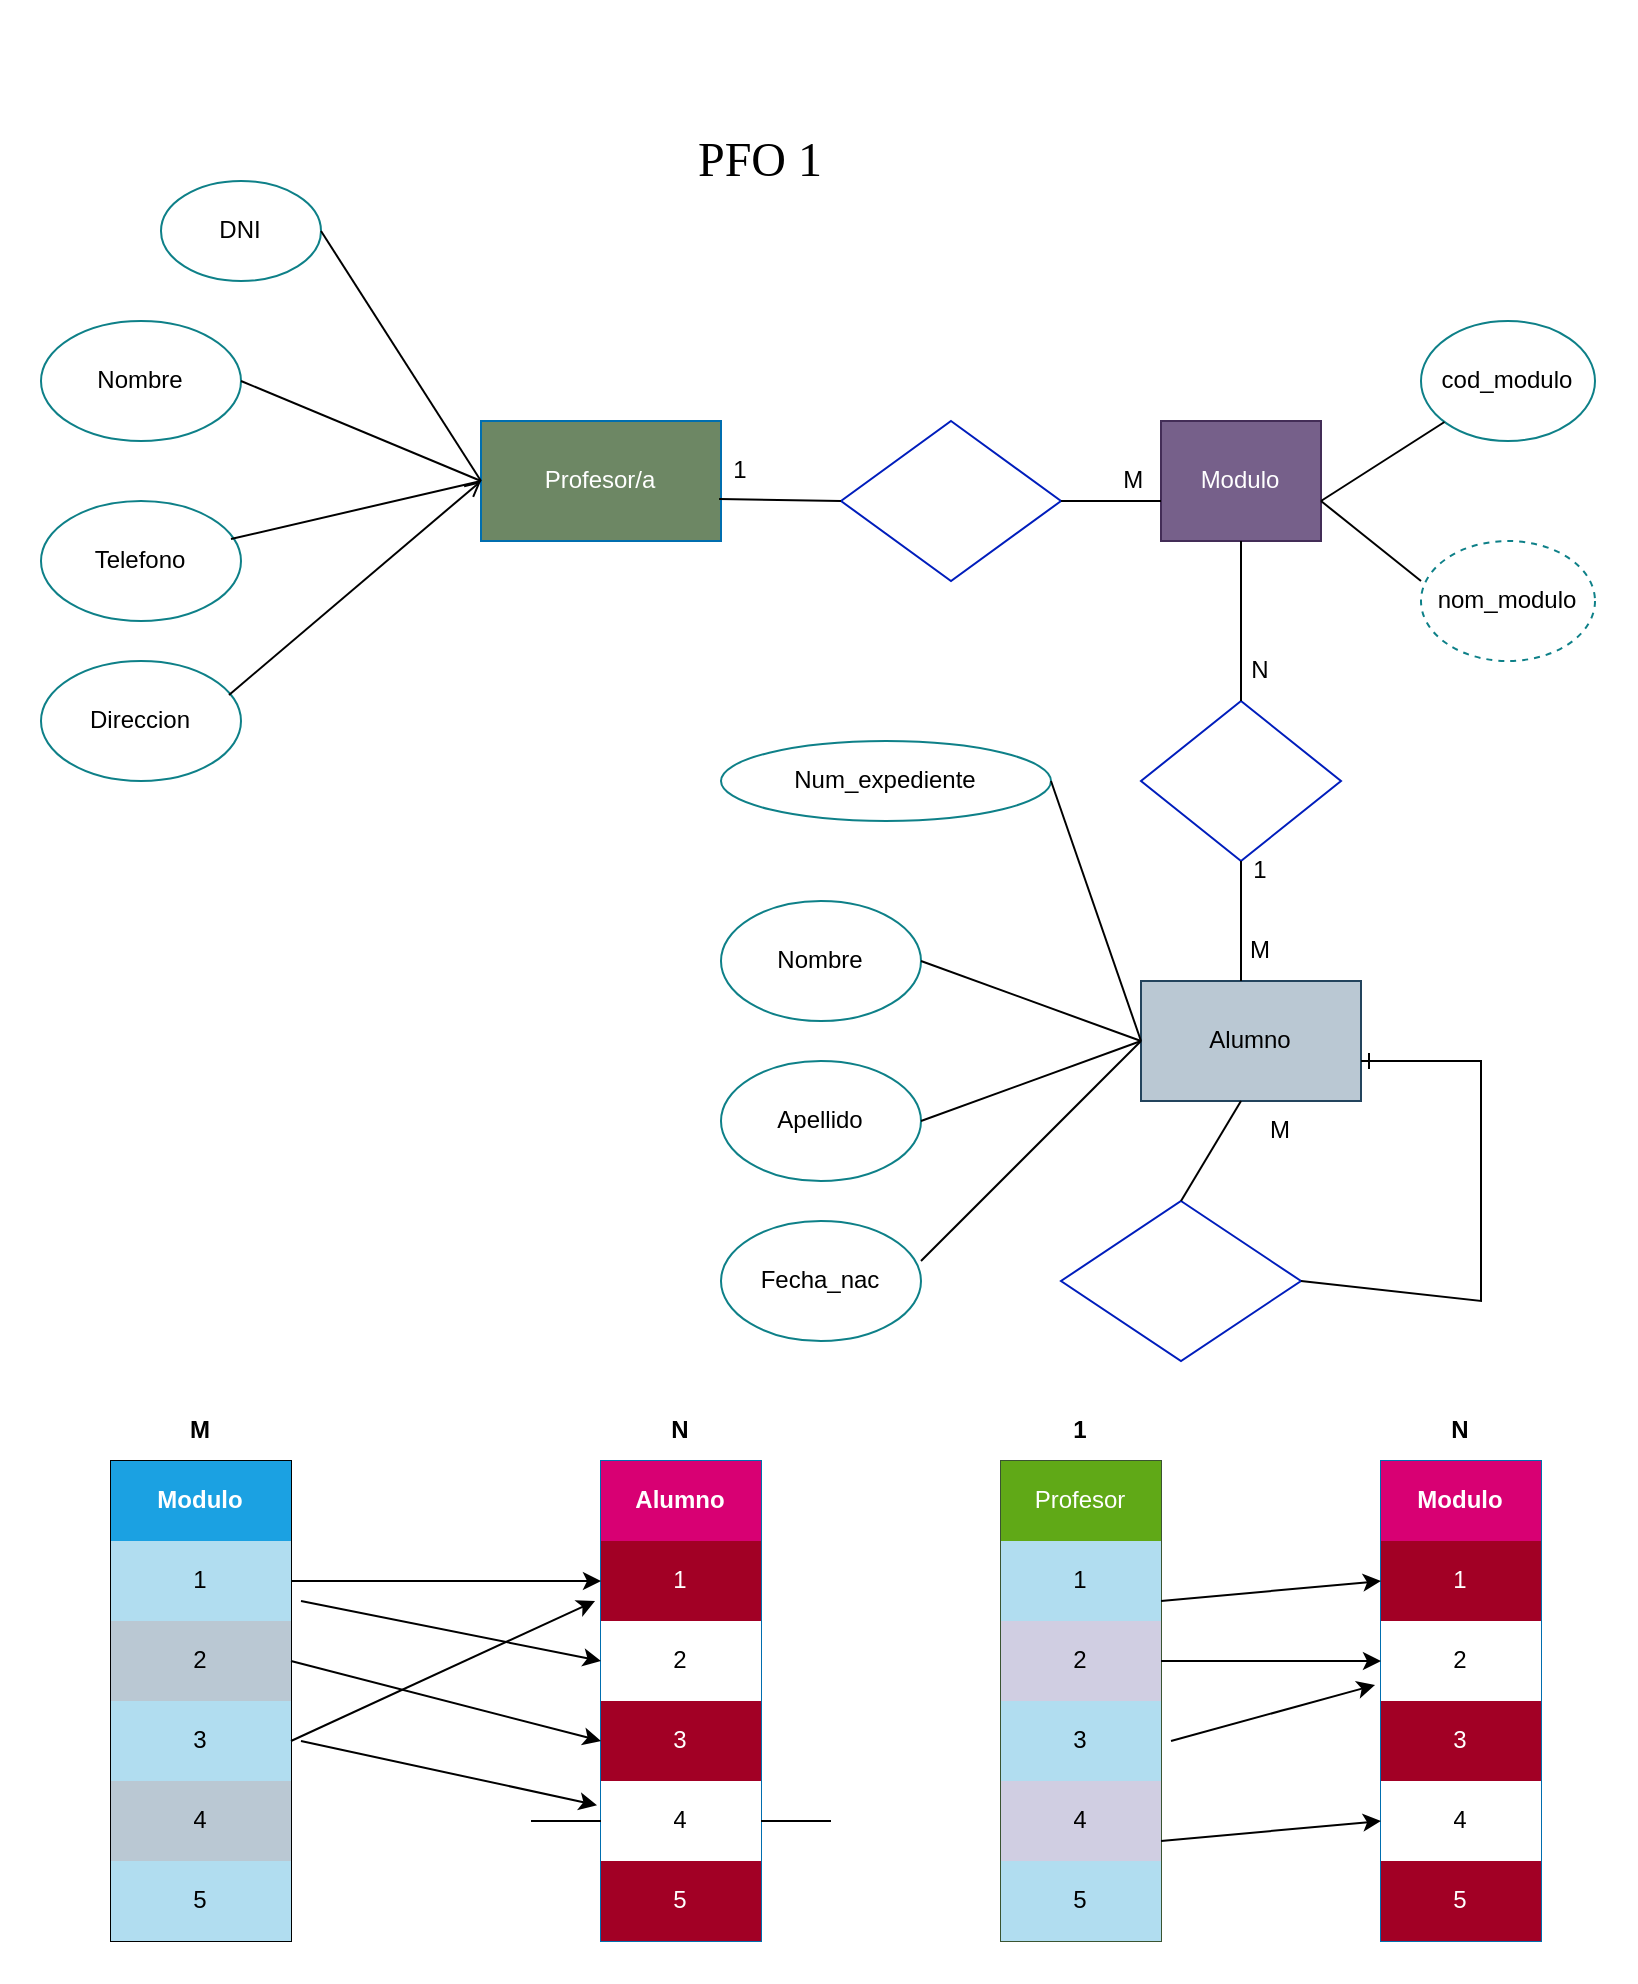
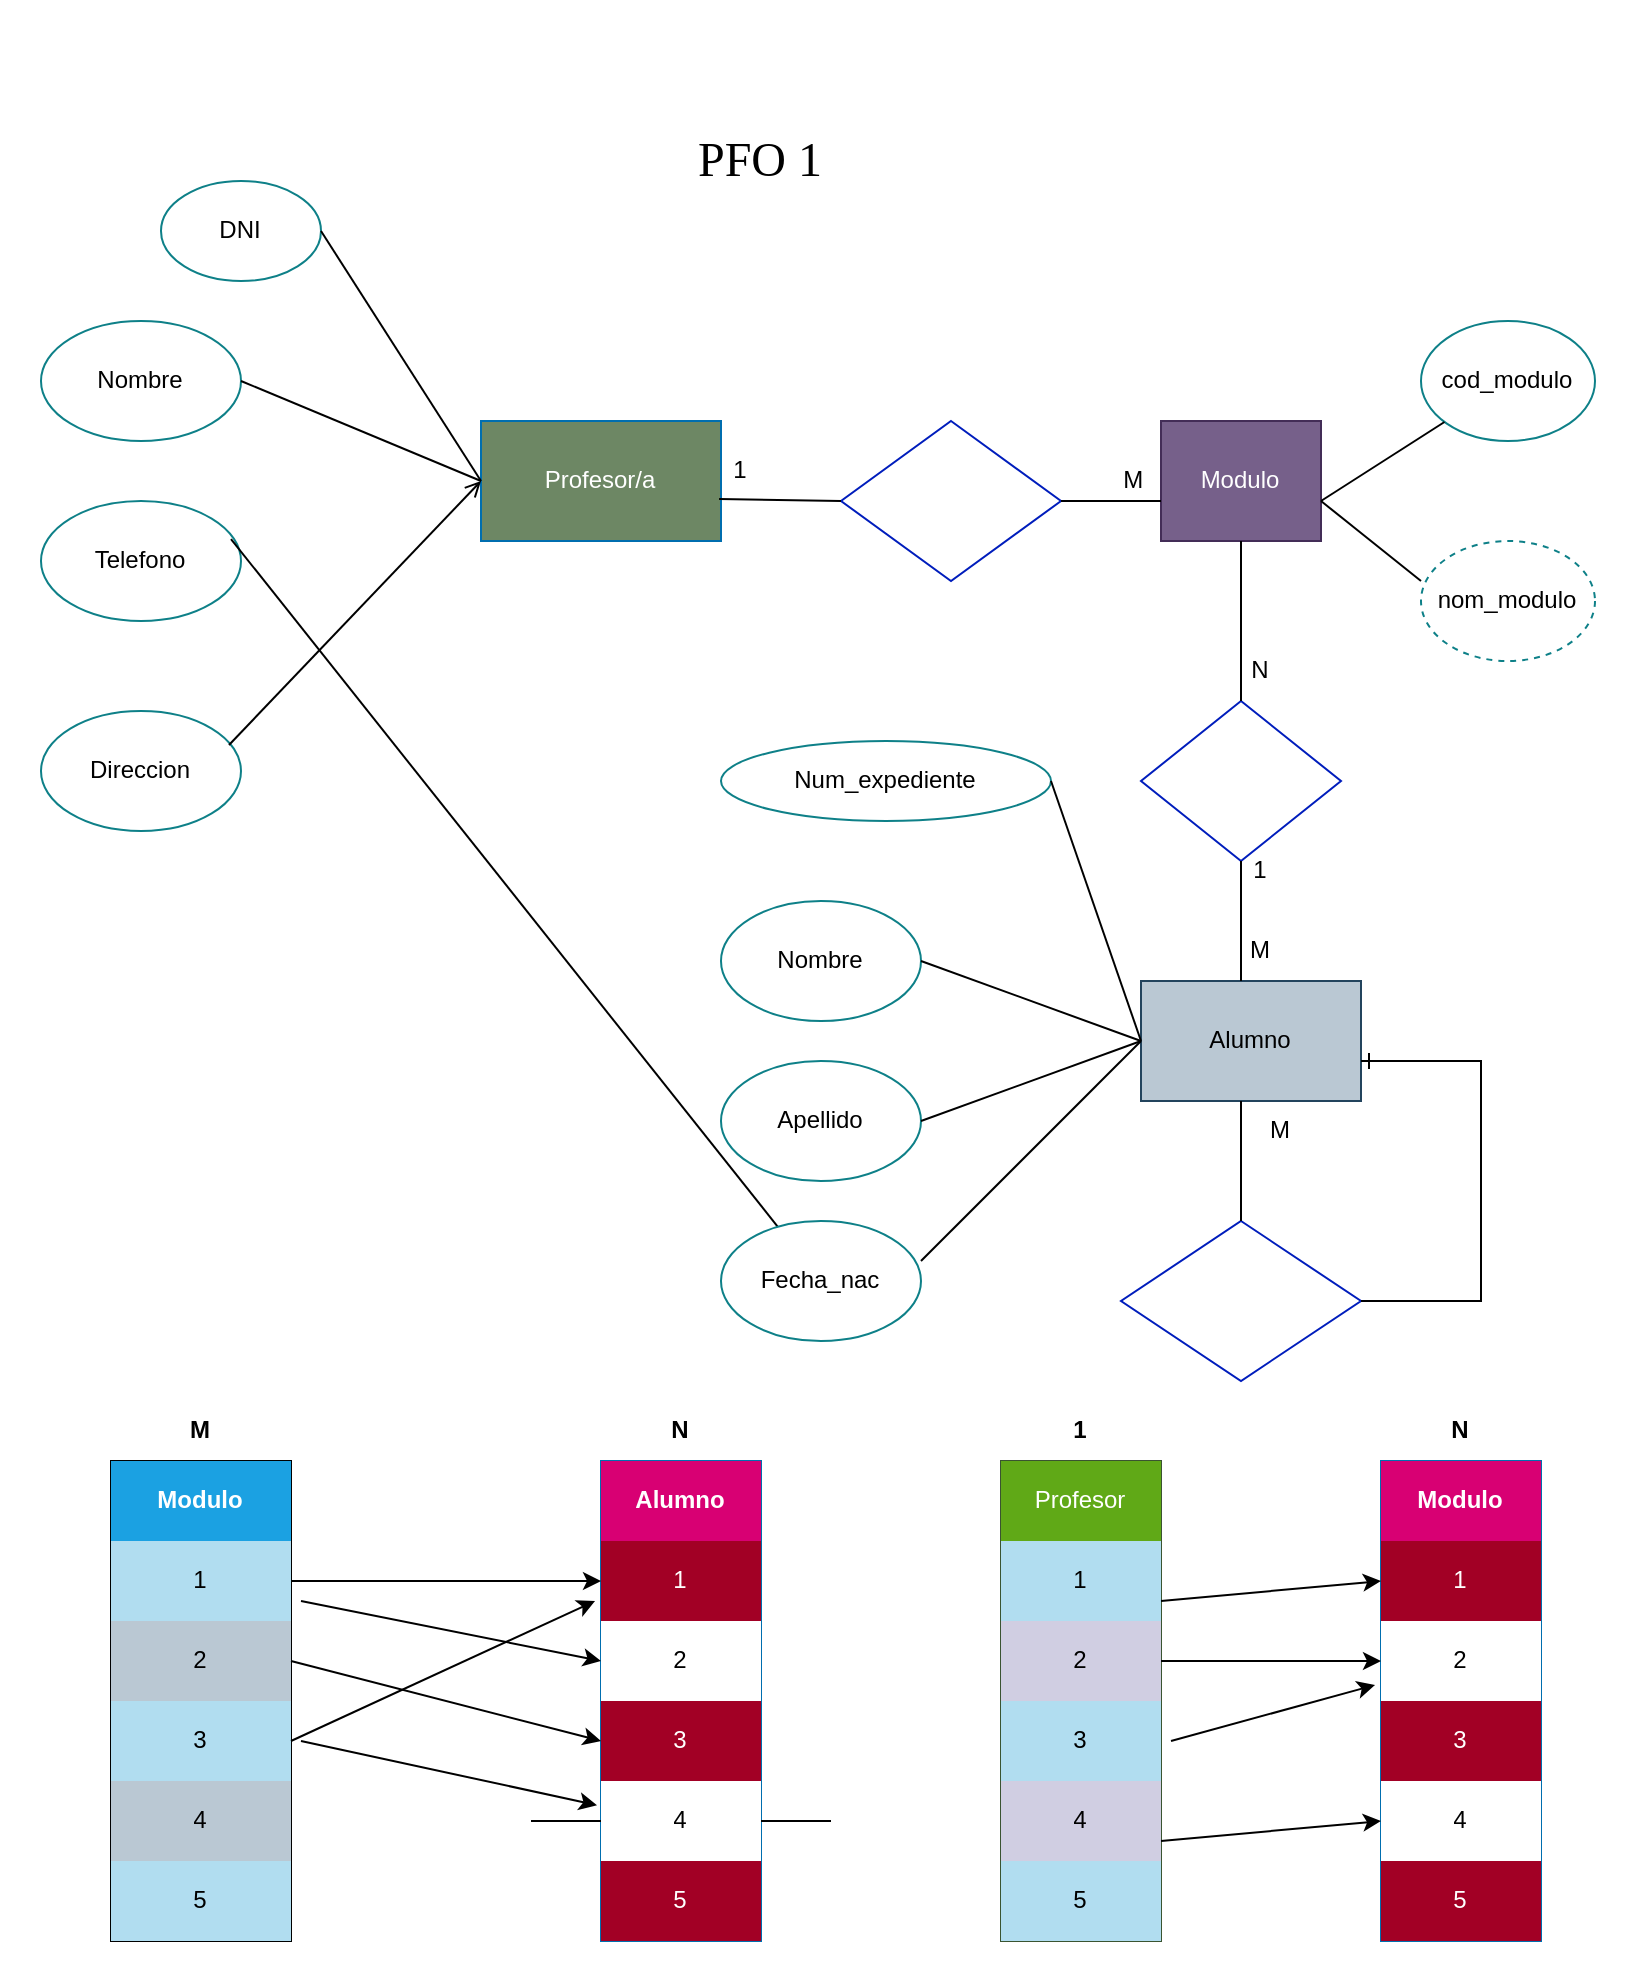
(351, 511) -> (504, 883)
(141, 721) -> (141, 771)
(1181, 1281) -> (1241, 1301)
